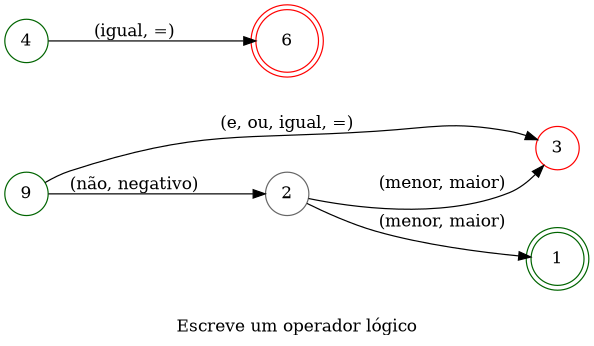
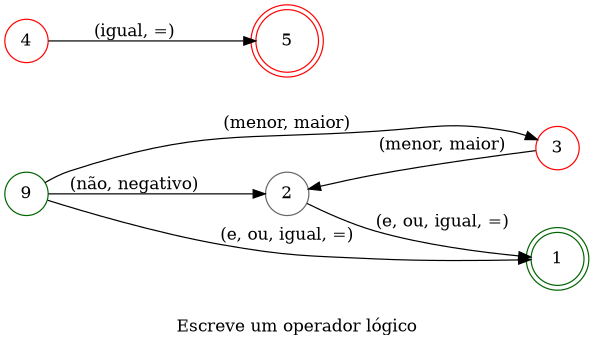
(26, 41) -> (26, 41)
(287, 41) -> (287, 41)
(287, 123) -> (287, 123)
(425, 209) -> (427, 166)
(443, 222) -> (443, 222)
none -> (280, 253)
